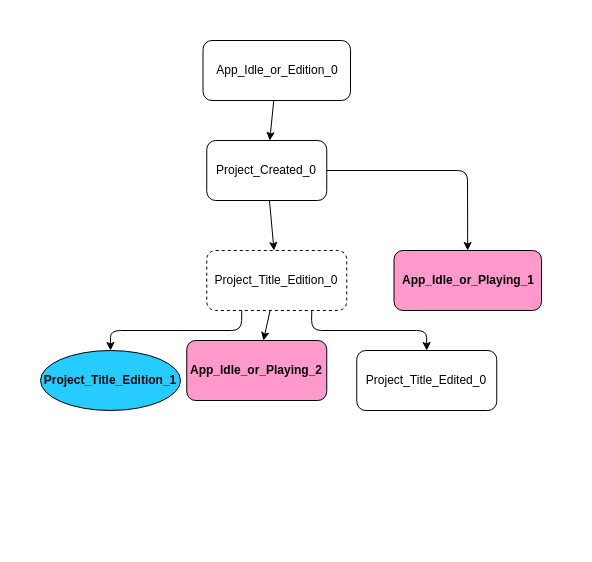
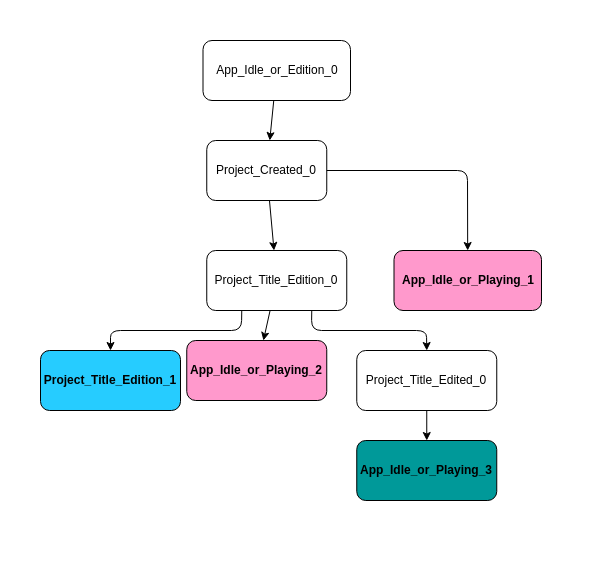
(277, 281) -> (277, 281)
(111, 381) -> (111, 381)
none -> (427, 422)
none -> (427, 471)
